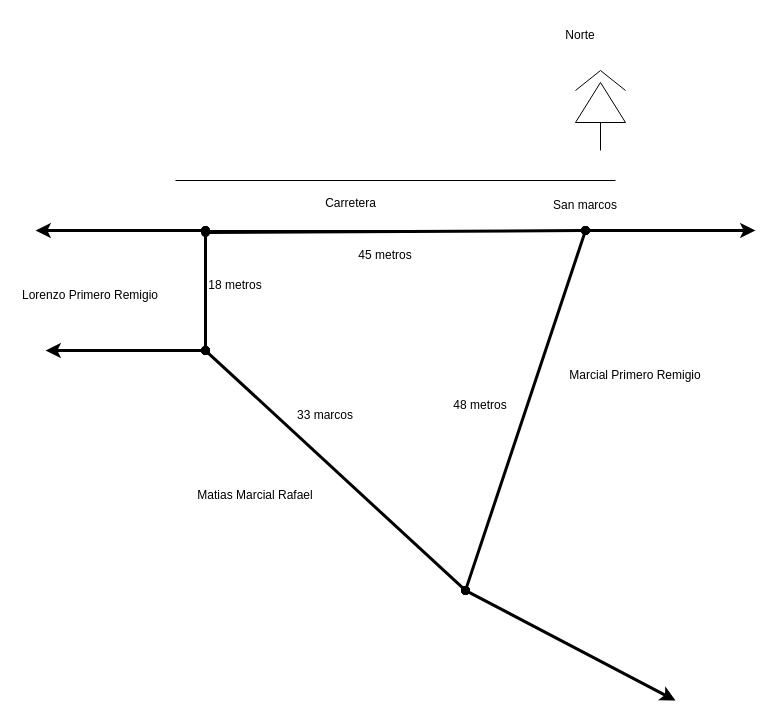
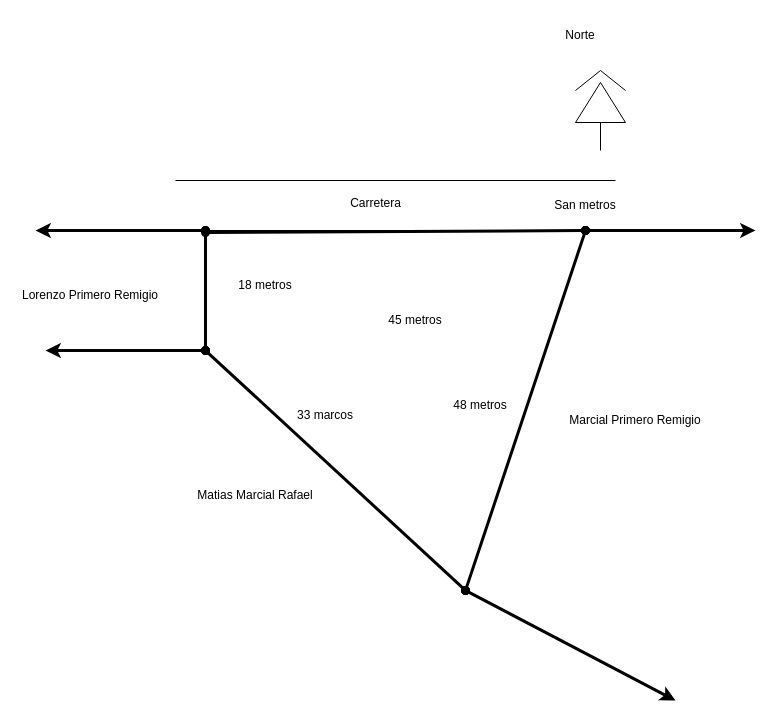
(351, 204) -> (376, 204)
(586, 206) -> (586, 206)
(386, 256) -> (416, 321)
(236, 286) -> (266, 286)
(636, 376) -> (636, 421)
